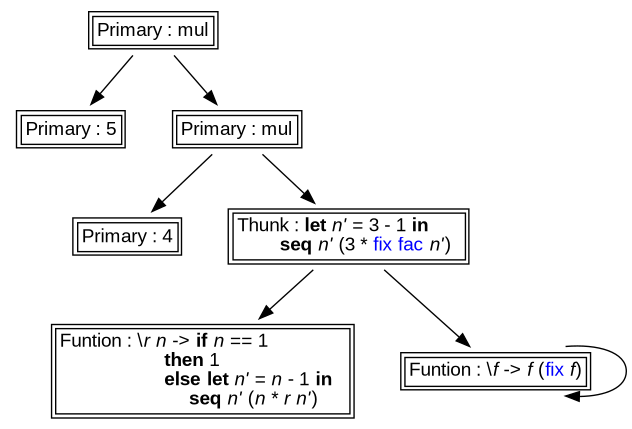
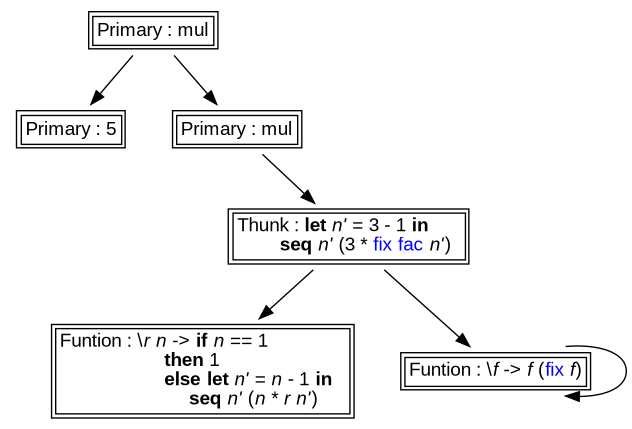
(127, 236) -> none
